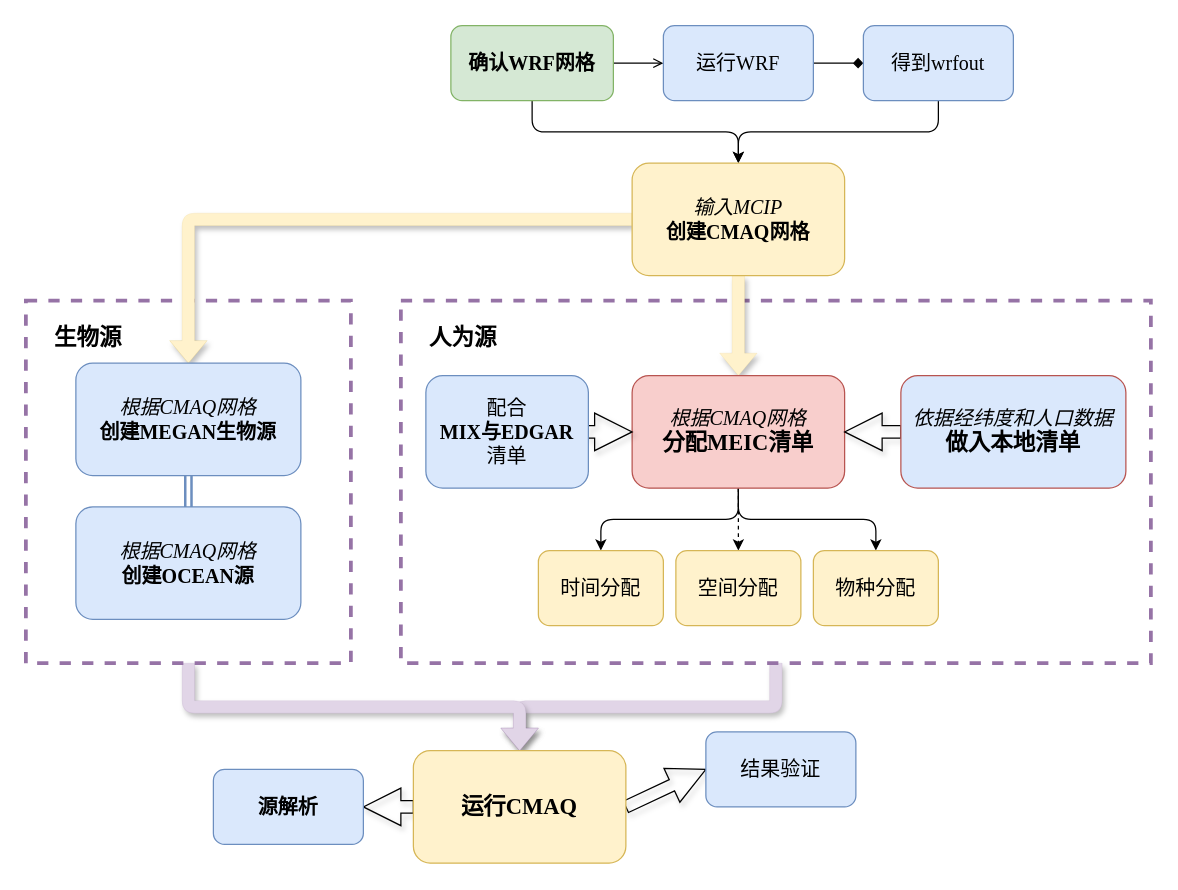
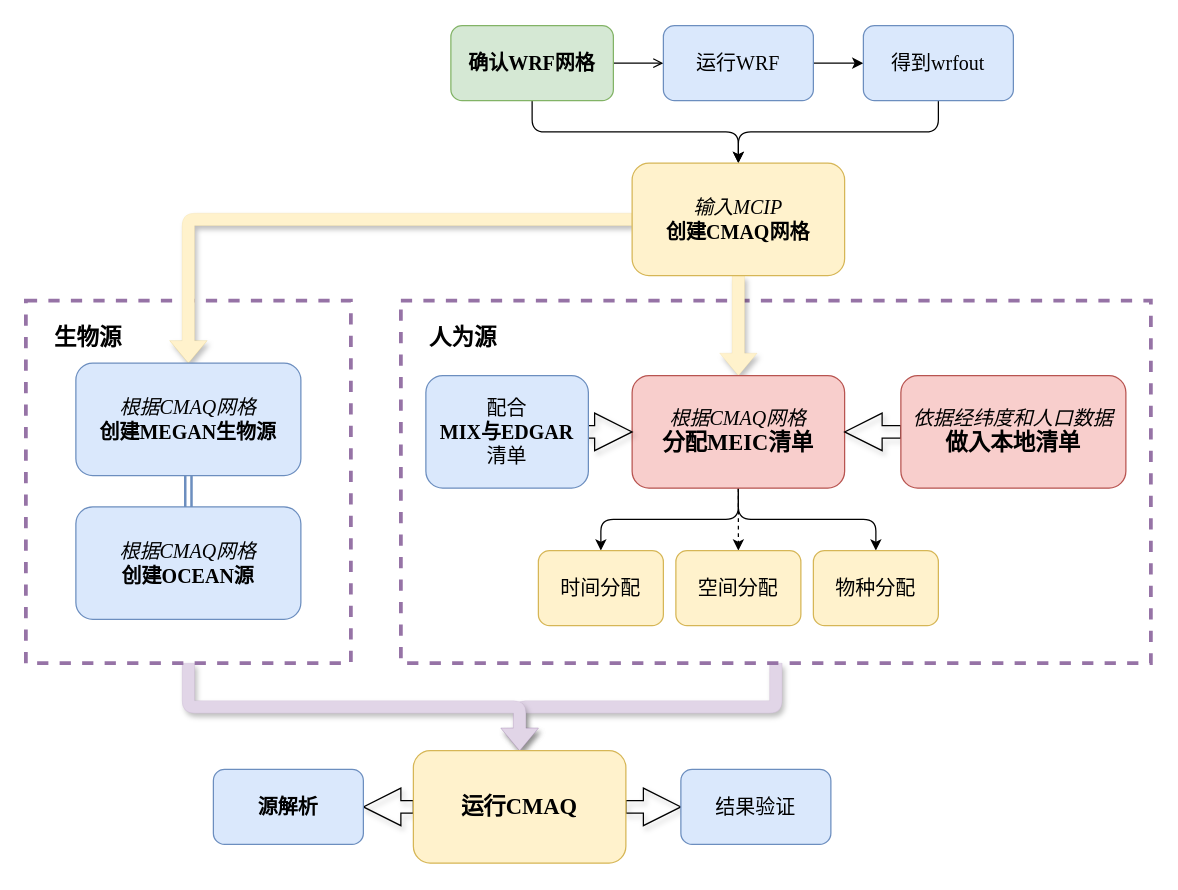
(852, 63) -> (853, 63)
(1013, 432) -> (1013, 432)
(781, 769) -> (756, 807)
